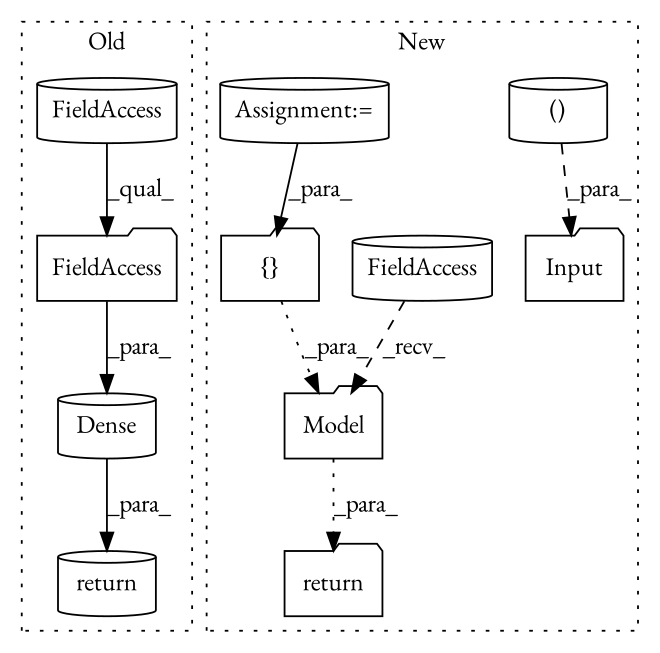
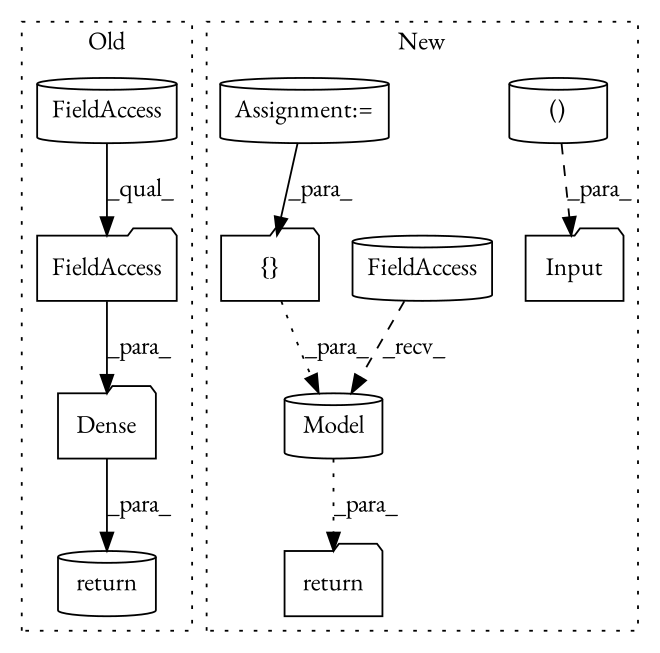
(107, 426) -> (107, 426)
(334, 426) -> (334, 426)
